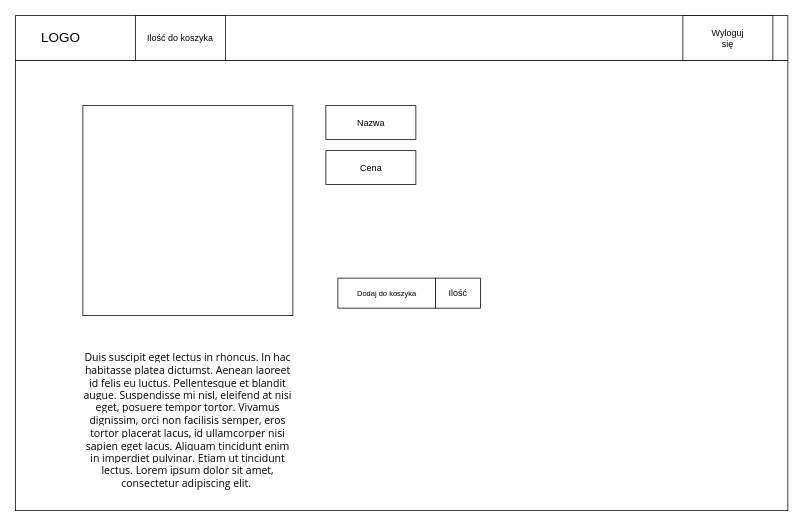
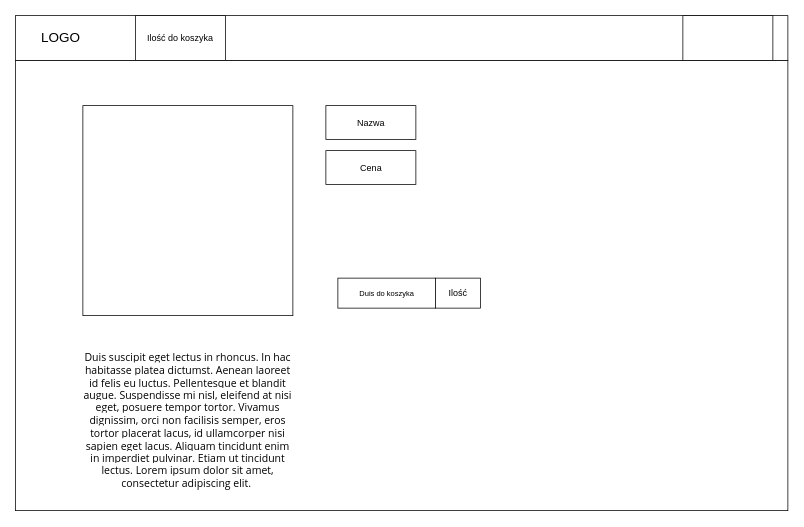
(728, 38) -> none
(387, 293) -> (387, 293)
